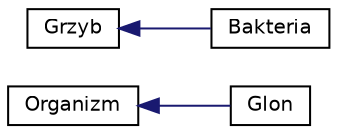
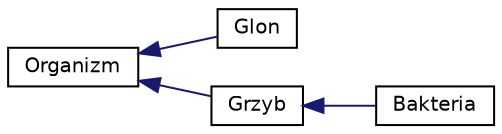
none -> (185, 91)
